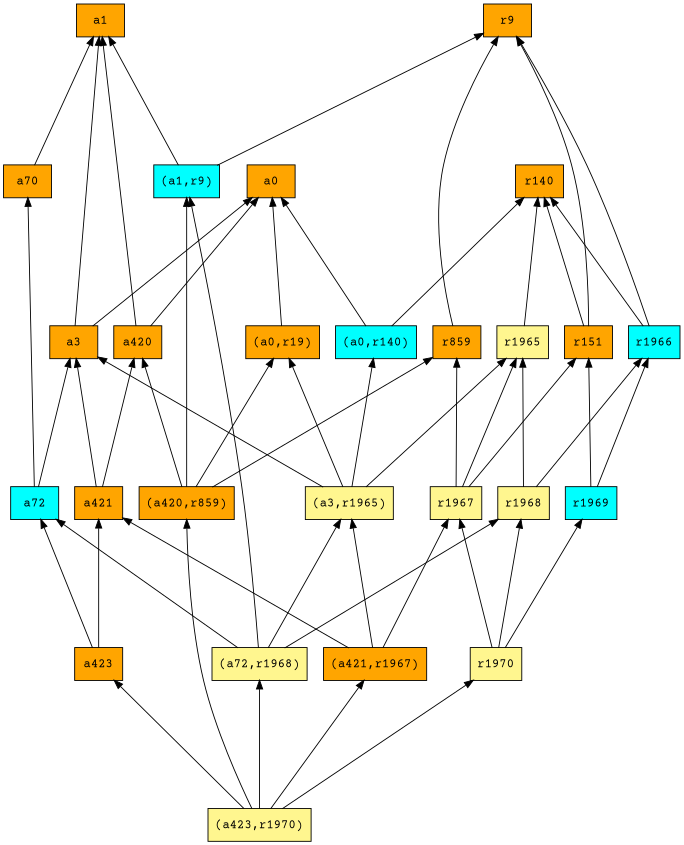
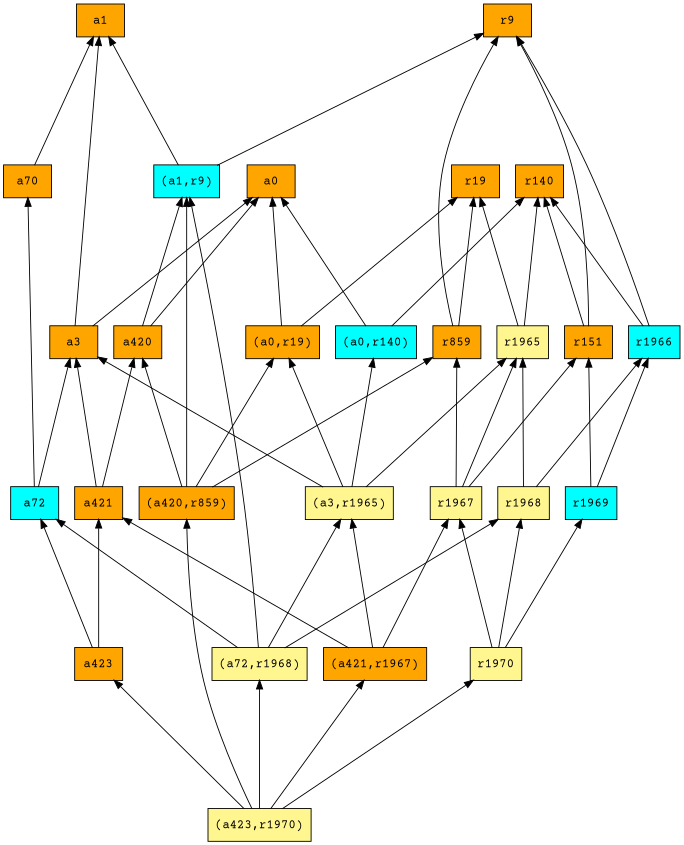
none -> (476, 181)
(120, 186) -> (162, 263)
